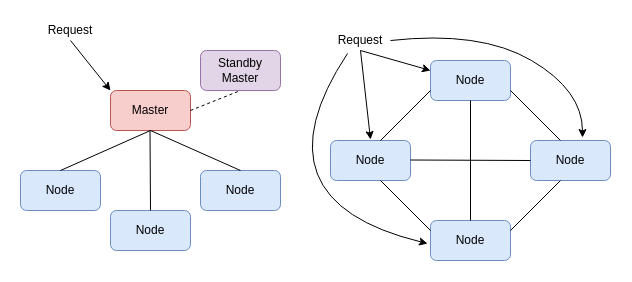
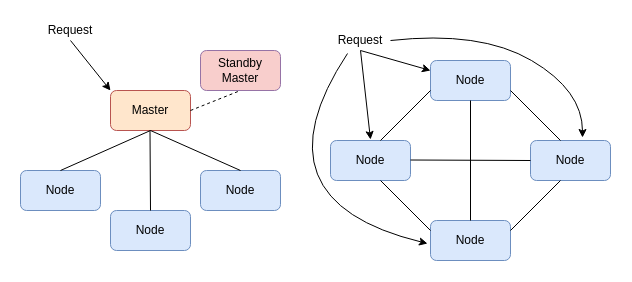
(241, 71) -> (241, 71)
(151, 111) -> (151, 111)
